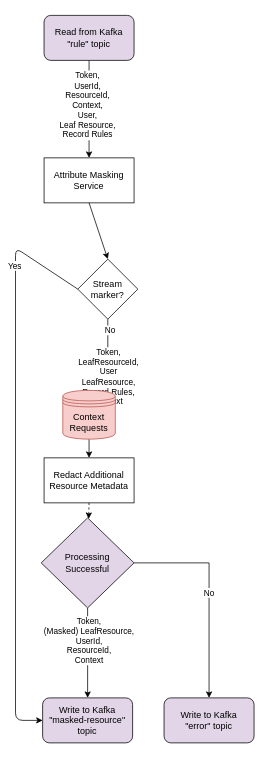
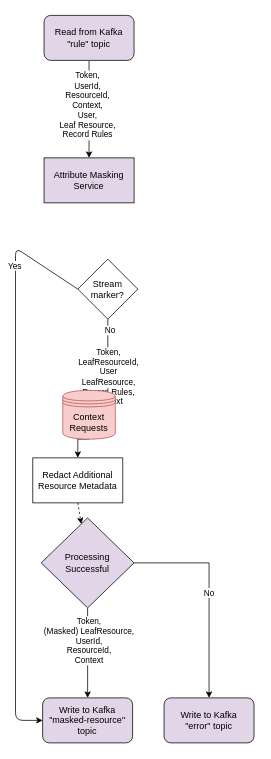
(89, 180) -> (89, 180)
(98, 229) -> none
(89, 480) -> (78, 480)
